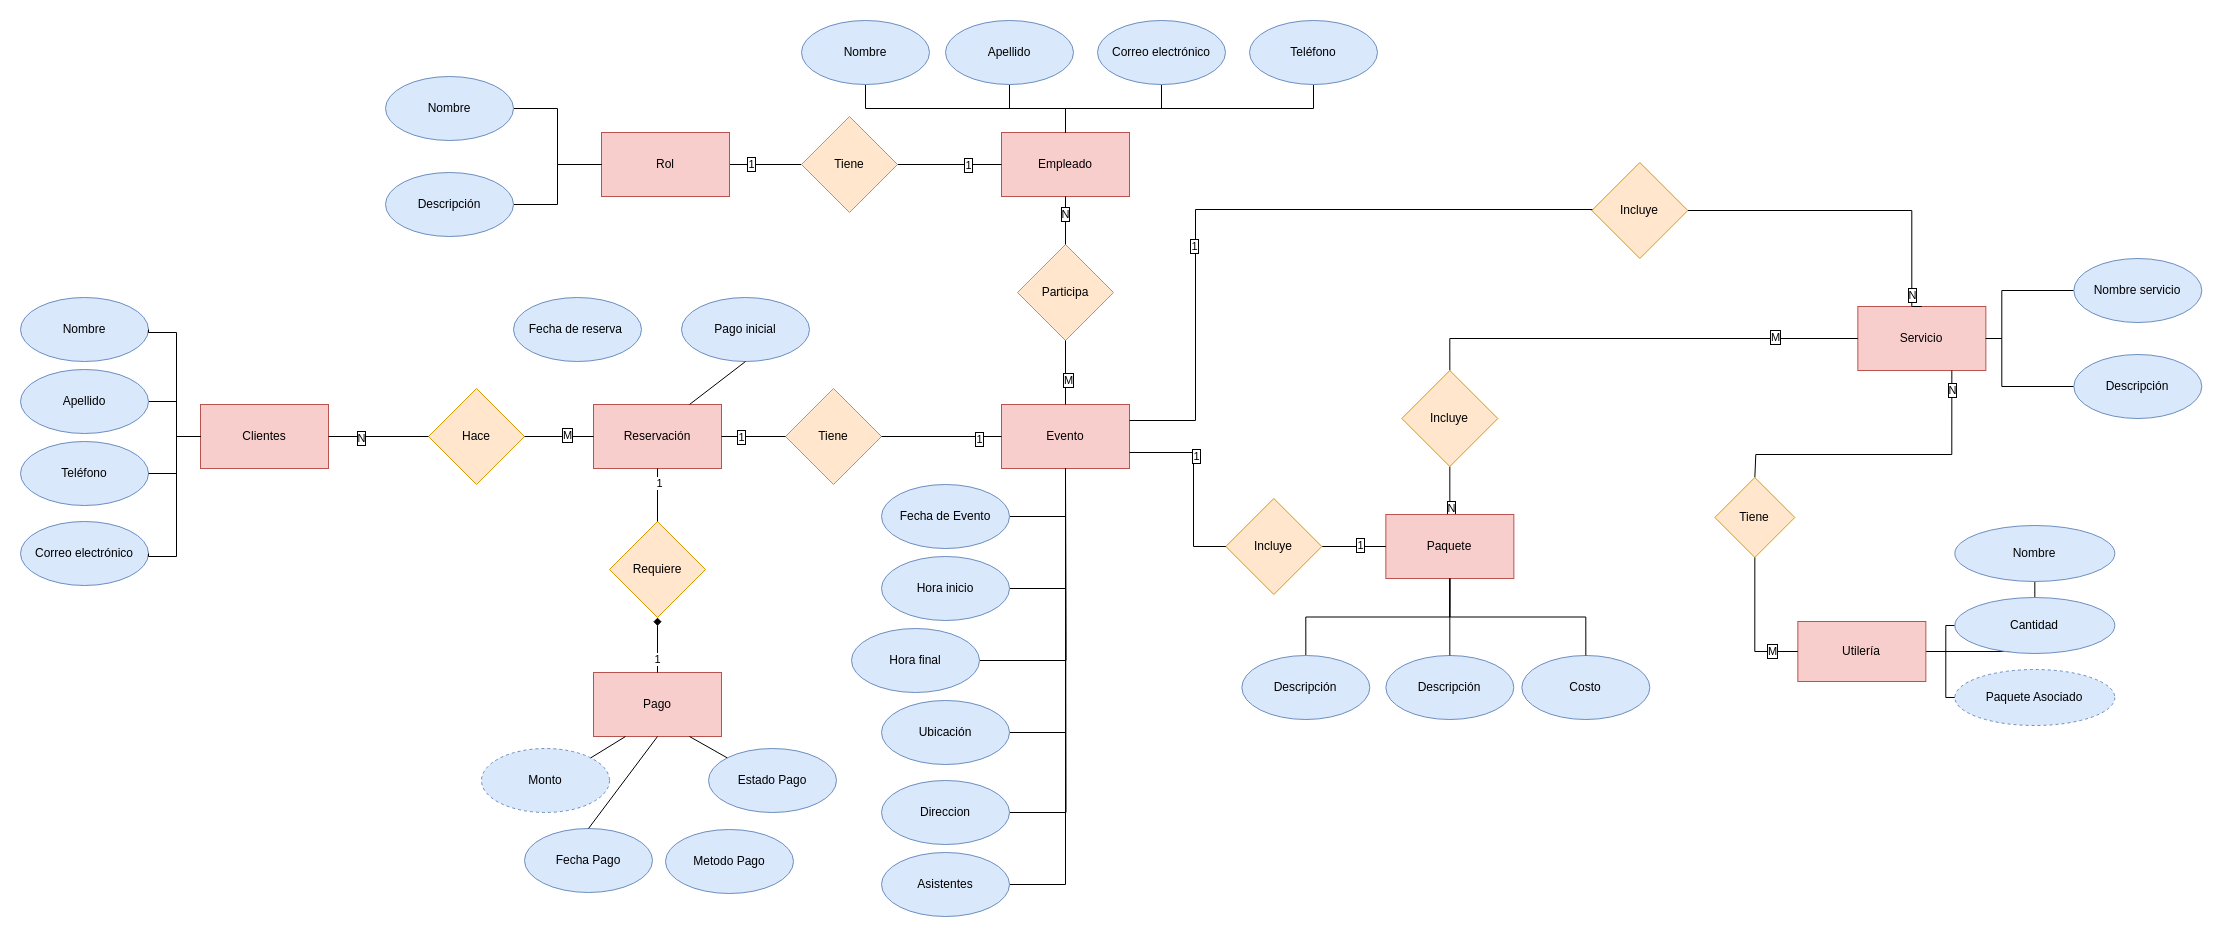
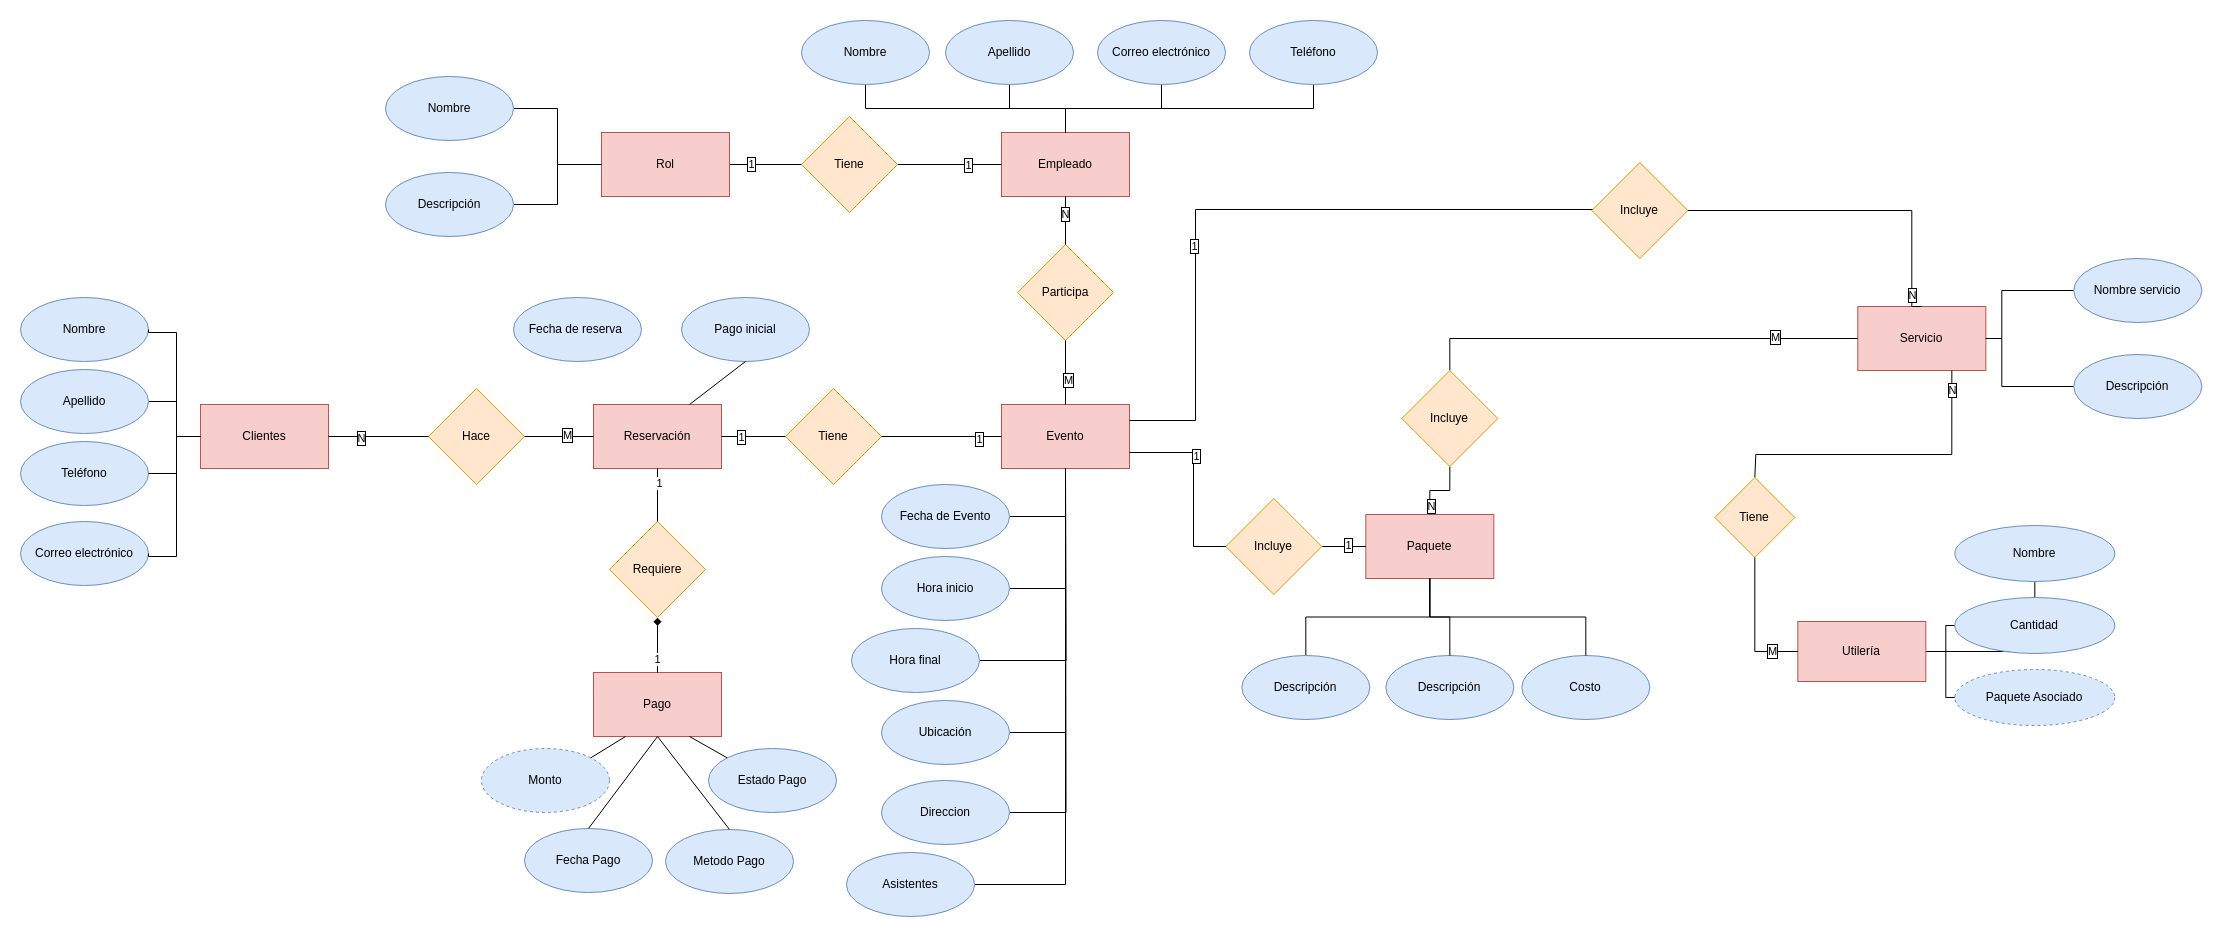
(1450, 546) -> (1430, 546)
none -> (694, 783)
(946, 885) -> (911, 885)
